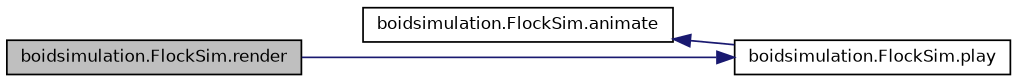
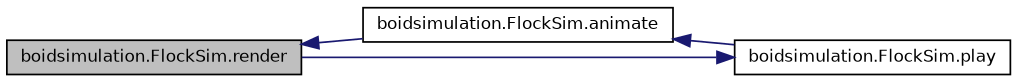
none -> (341, 41)
